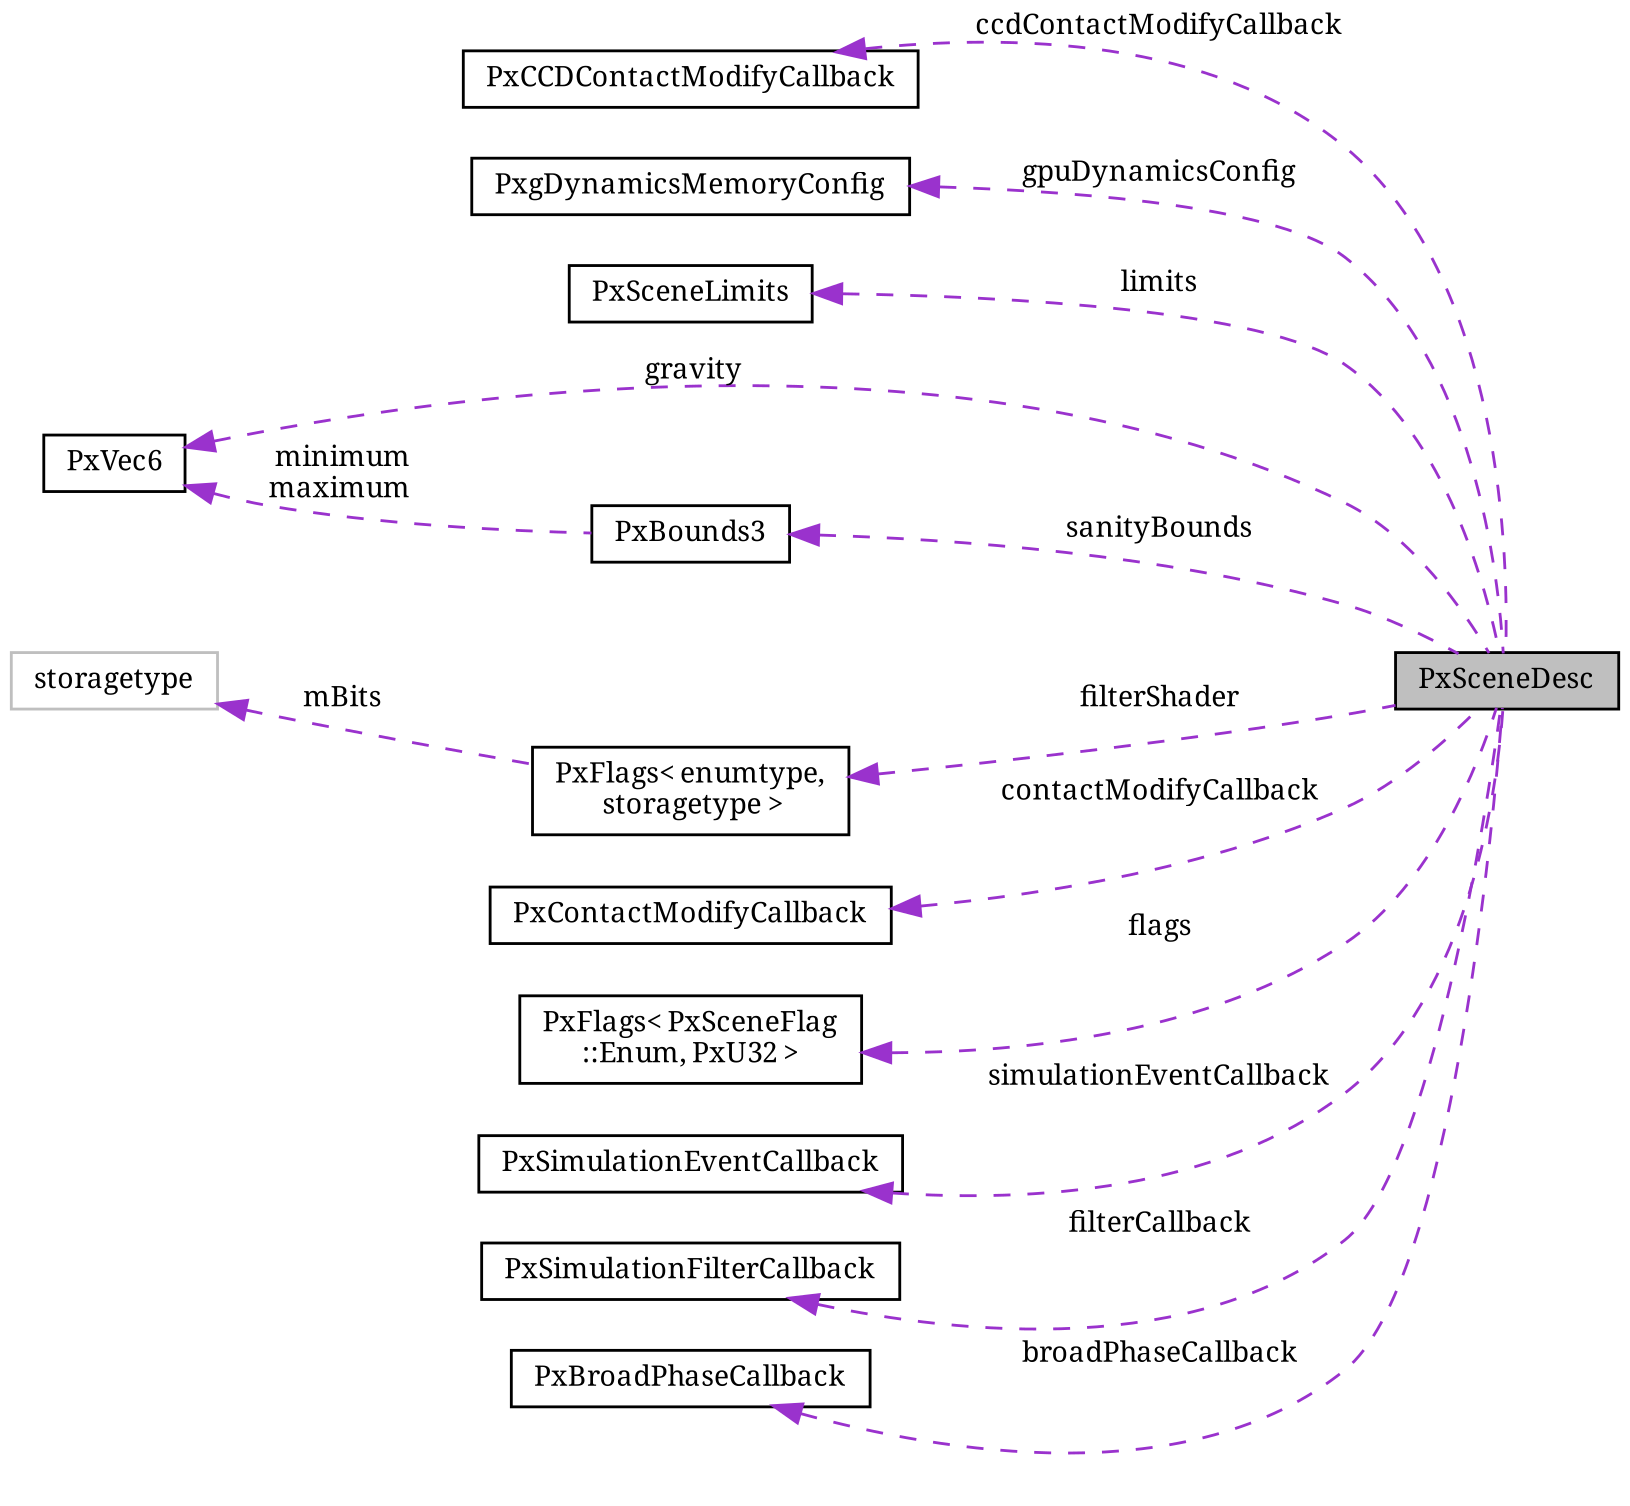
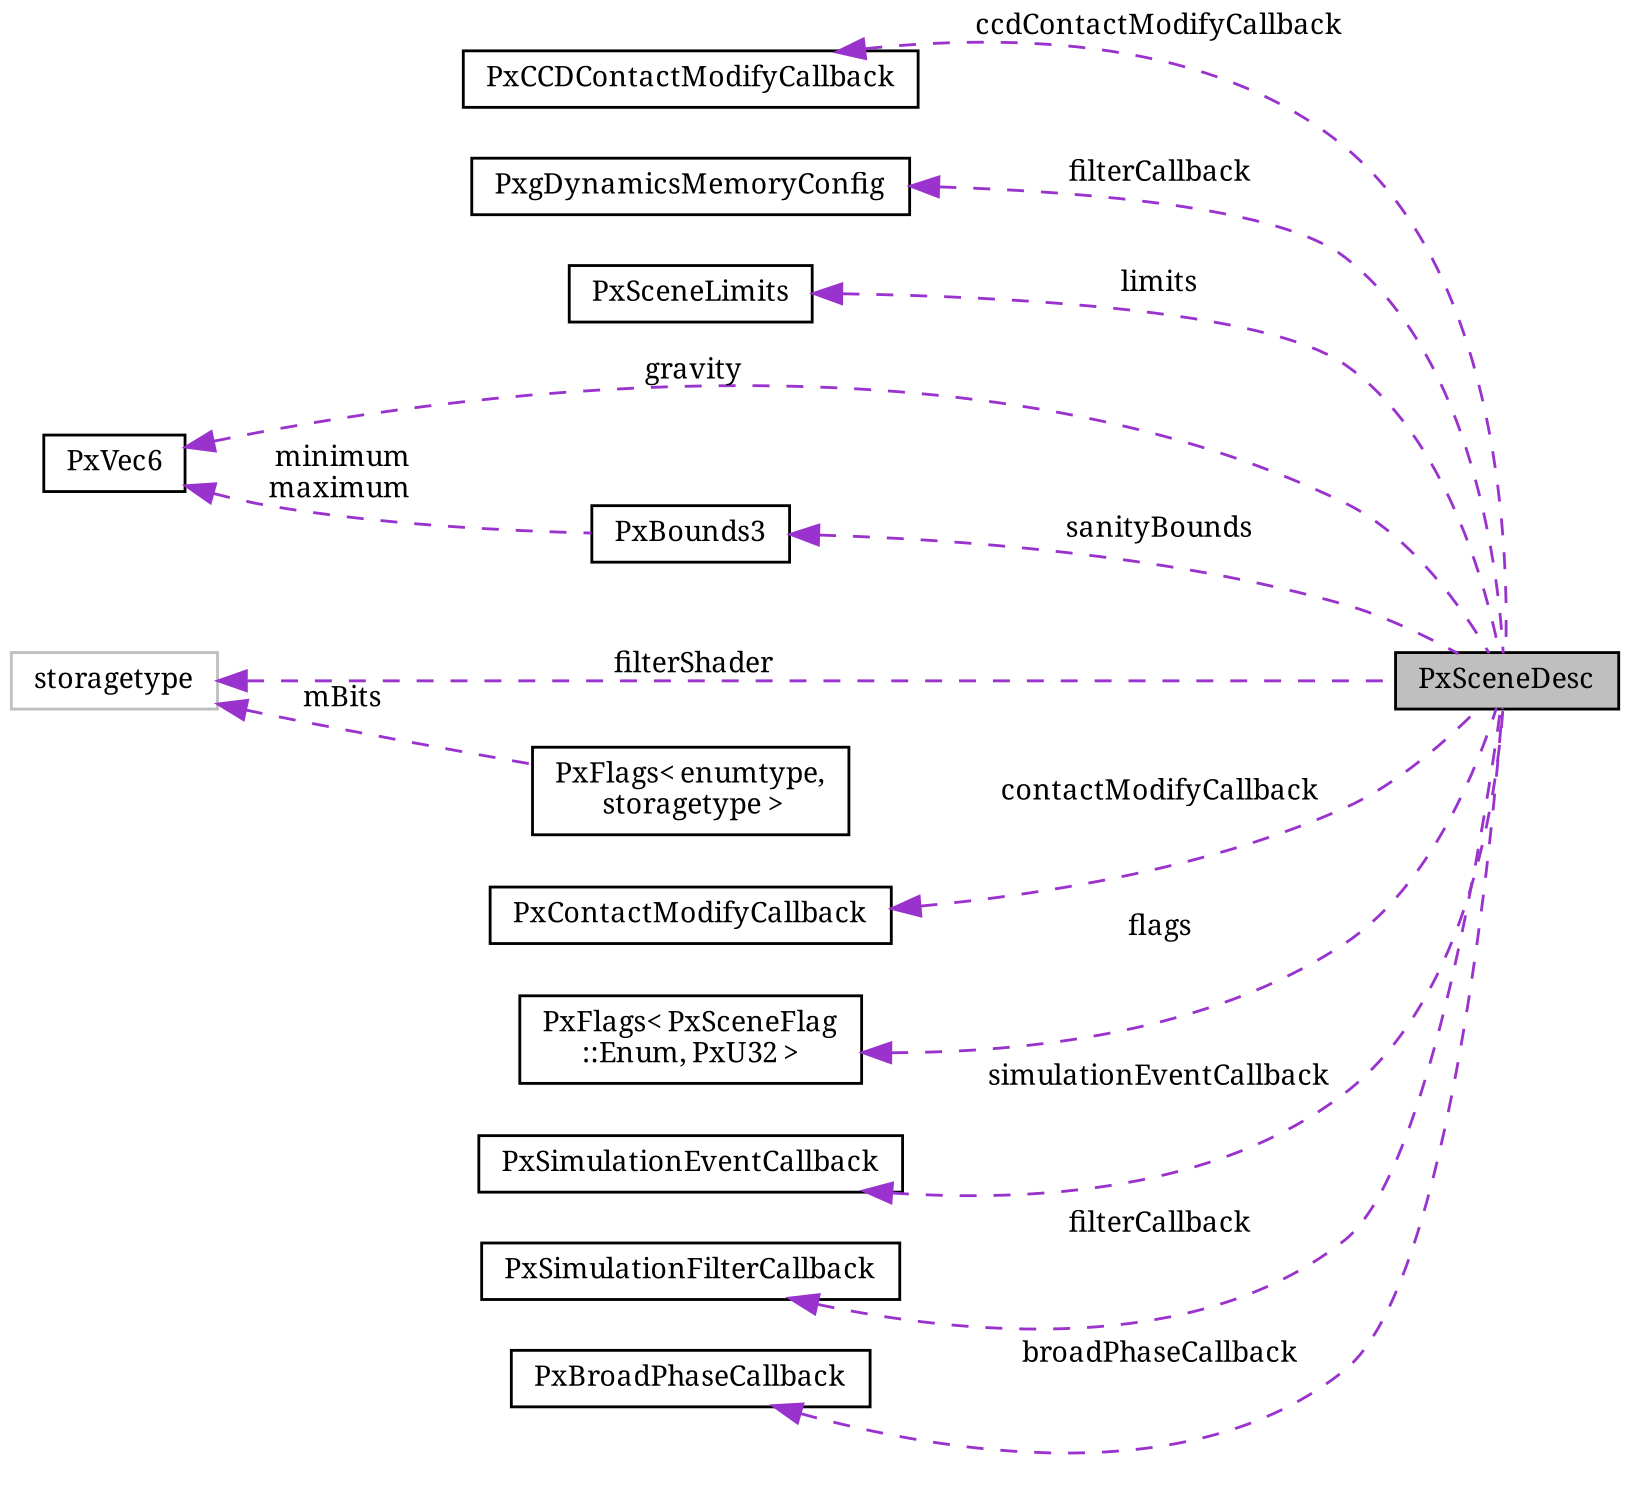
(1157, 174) -> (1157, 174)
(1138, 745) -> (821, 681)
